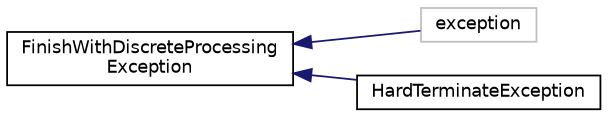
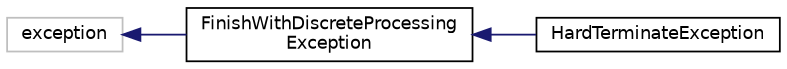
(366, 36) -> (164, 35)
